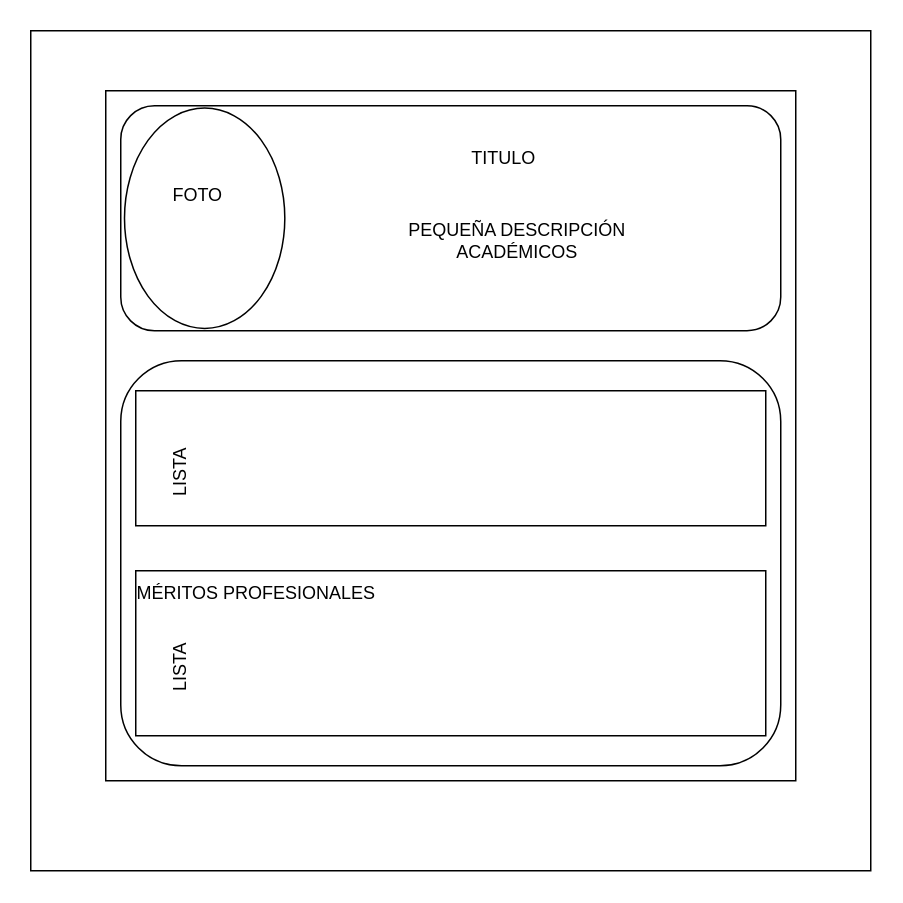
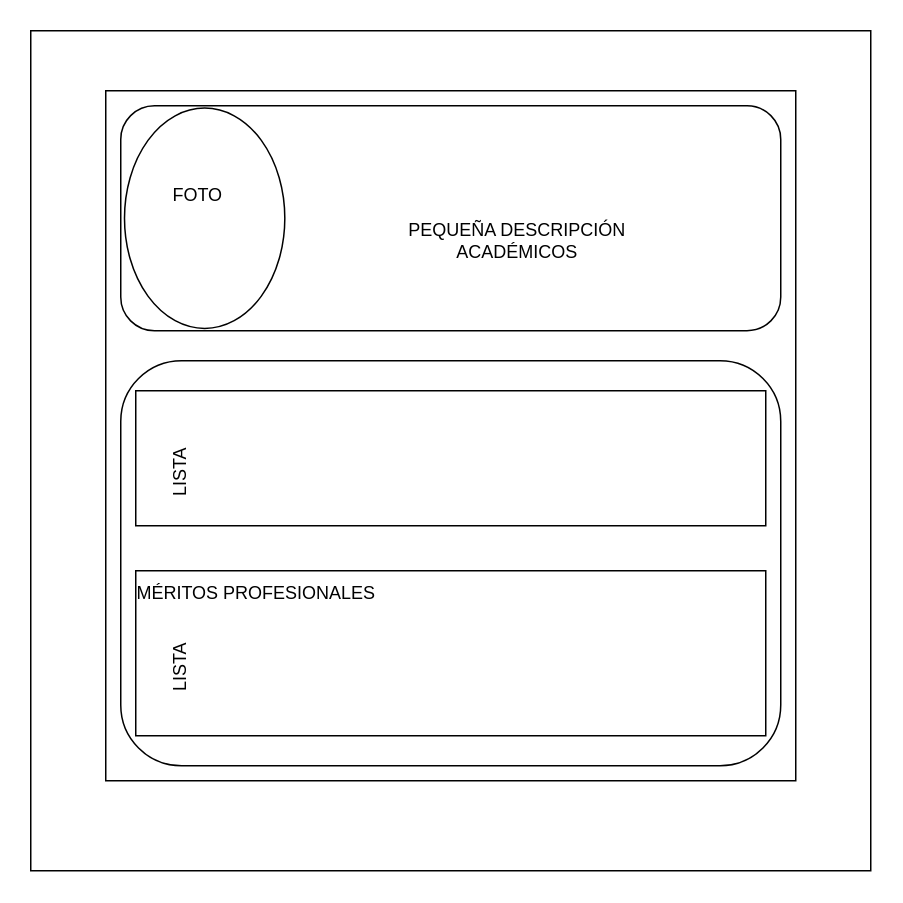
(503, 158) -> none
